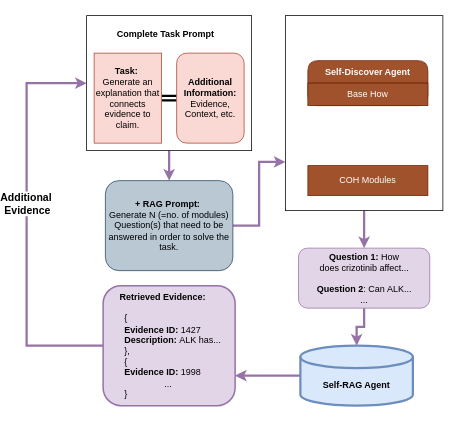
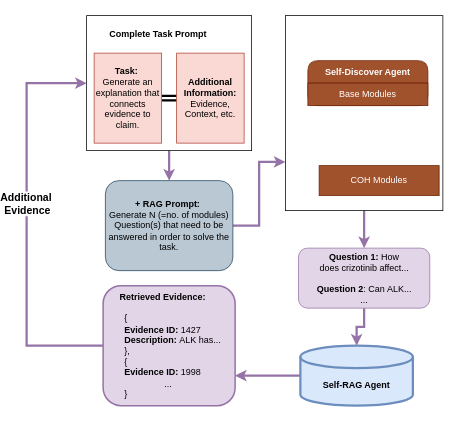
(165, 34) -> (158, 34)
(368, 94) -> (368, 94)
(210, 98) -> (210, 98)
(368, 180) -> (379, 180)
